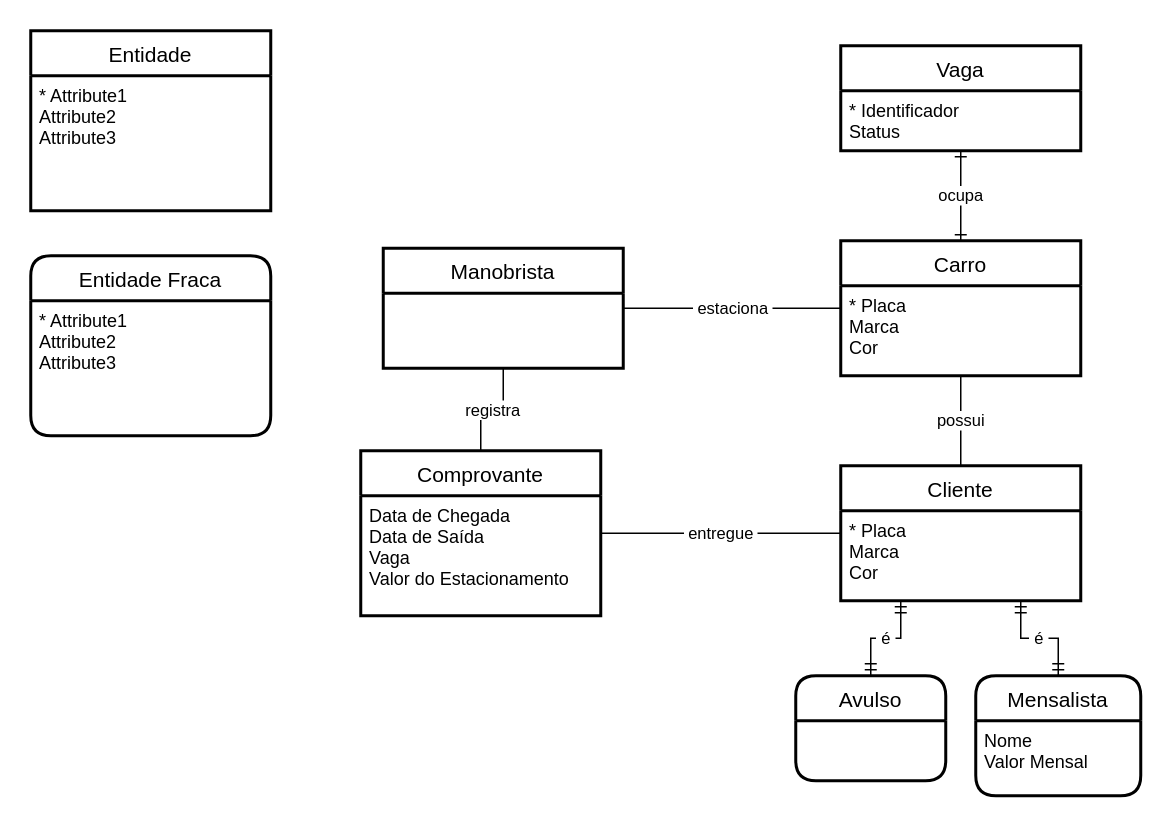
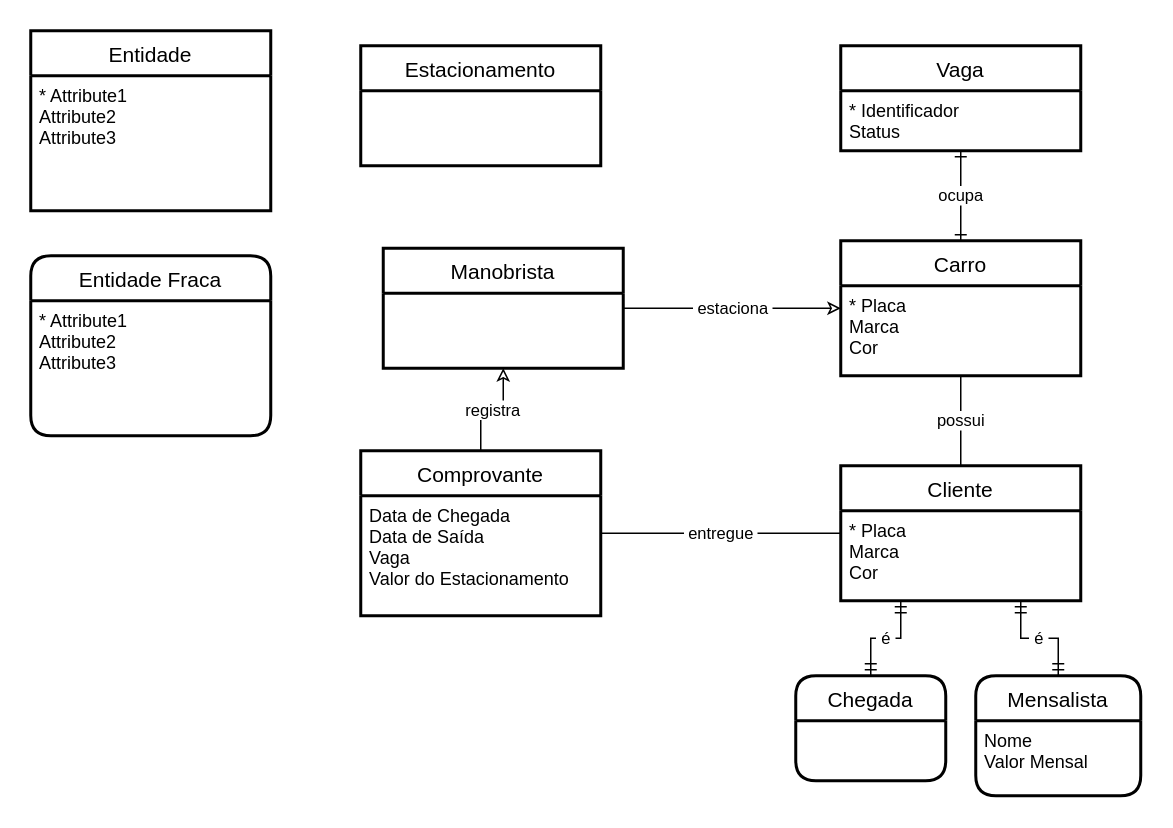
none -> (481, 106)
(832, 308) -> (829, 308)
(503, 376) -> (503, 380)
(870, 700) -> (870, 700)
